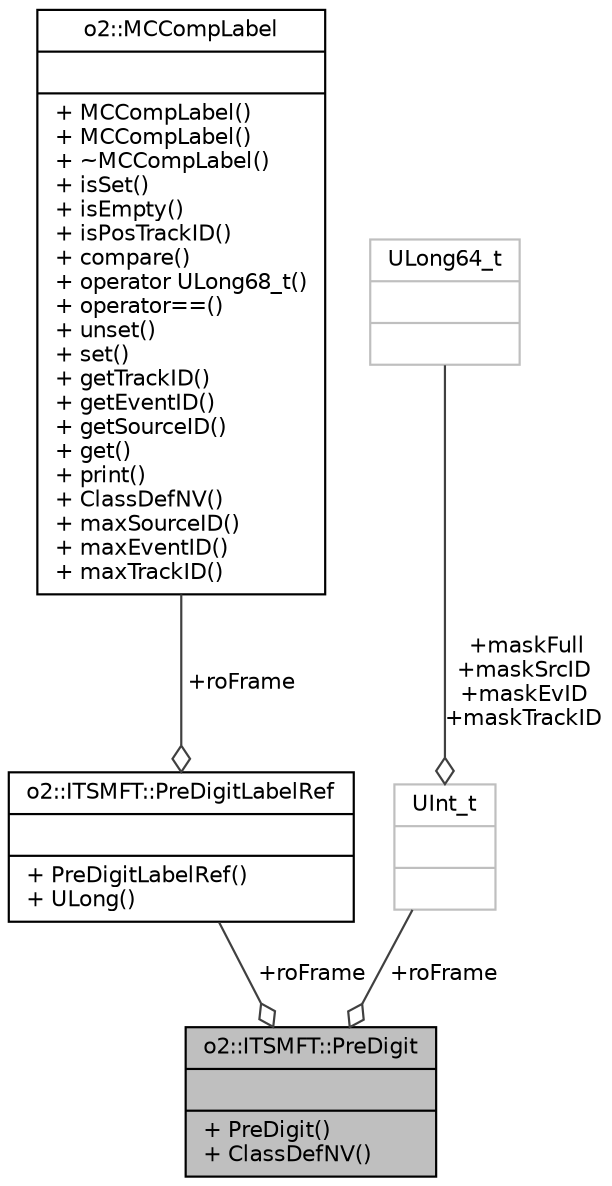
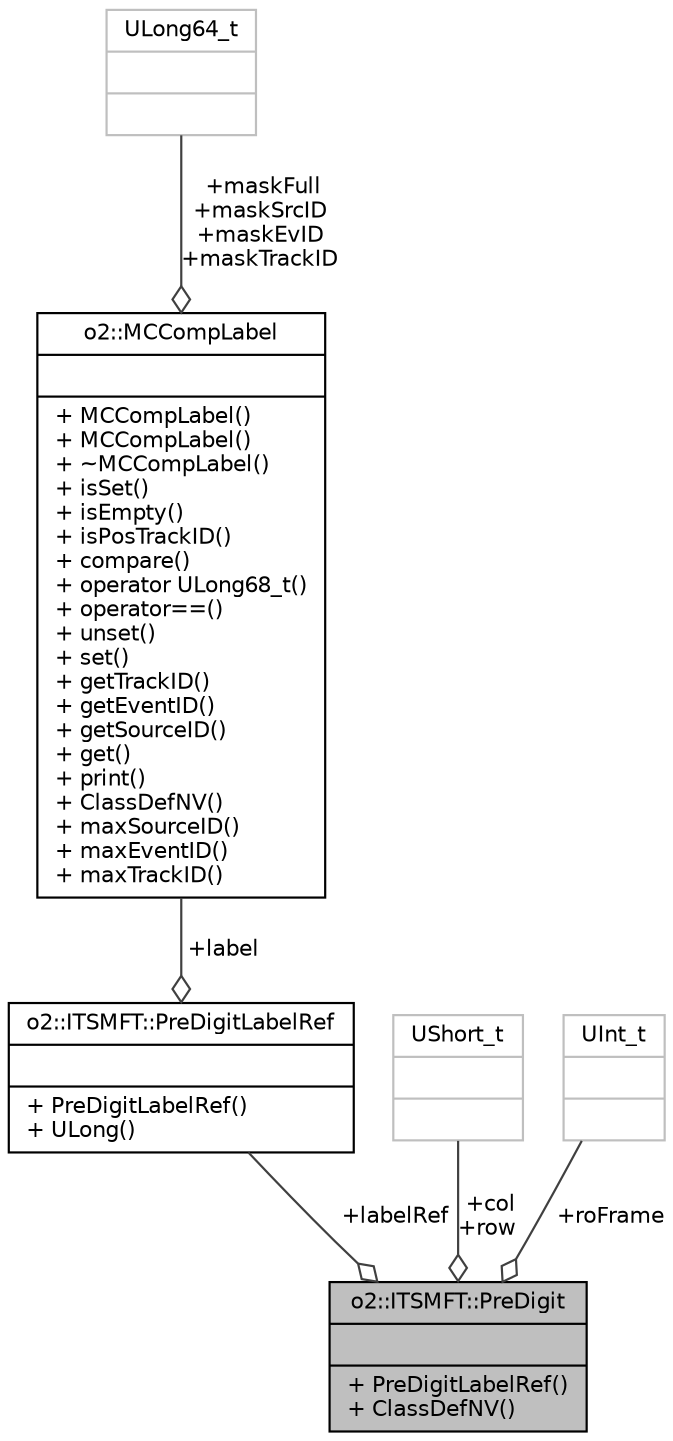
(445, 561) -> (181, 211)
(238, 683) -> (221, 950)
(309, 974) -> (392, 1217)
none -> (458, 1078)
(267, 1130) -> (458, 1385)
